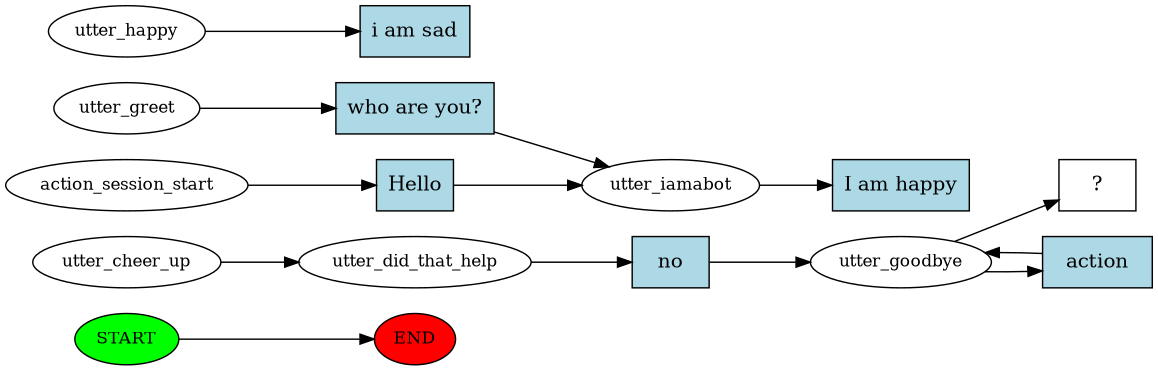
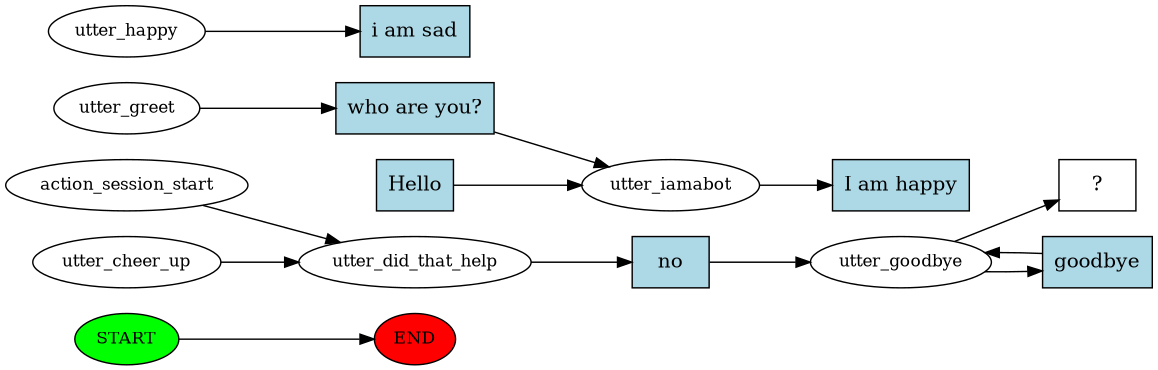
(305, 185) -> (265, 222)
(1097, 262) -> (1097, 262)
